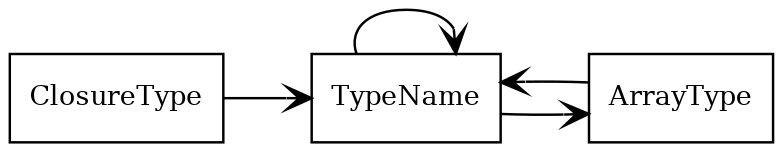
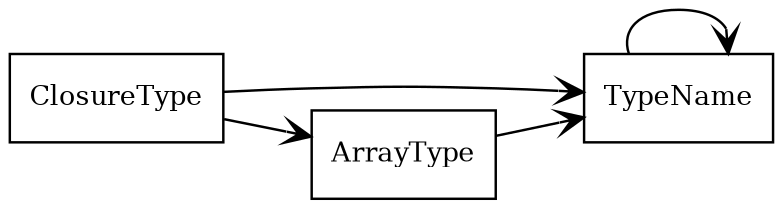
(532, 115) -> (255, 125)
